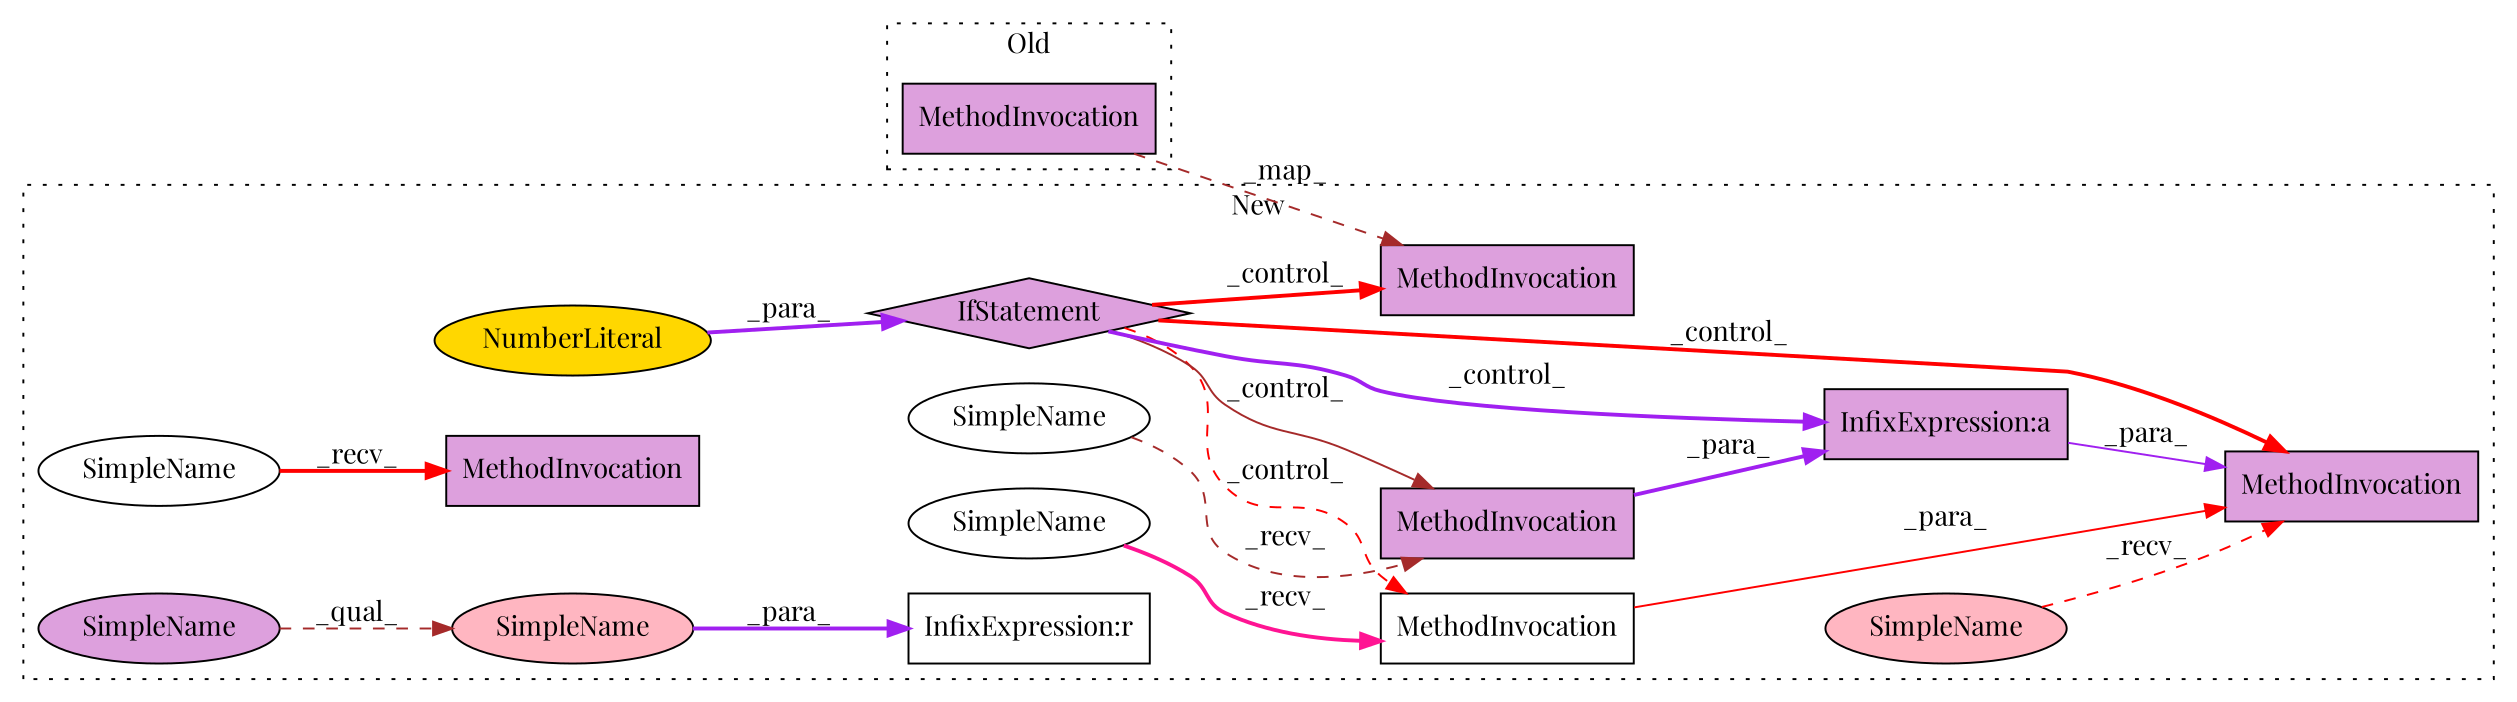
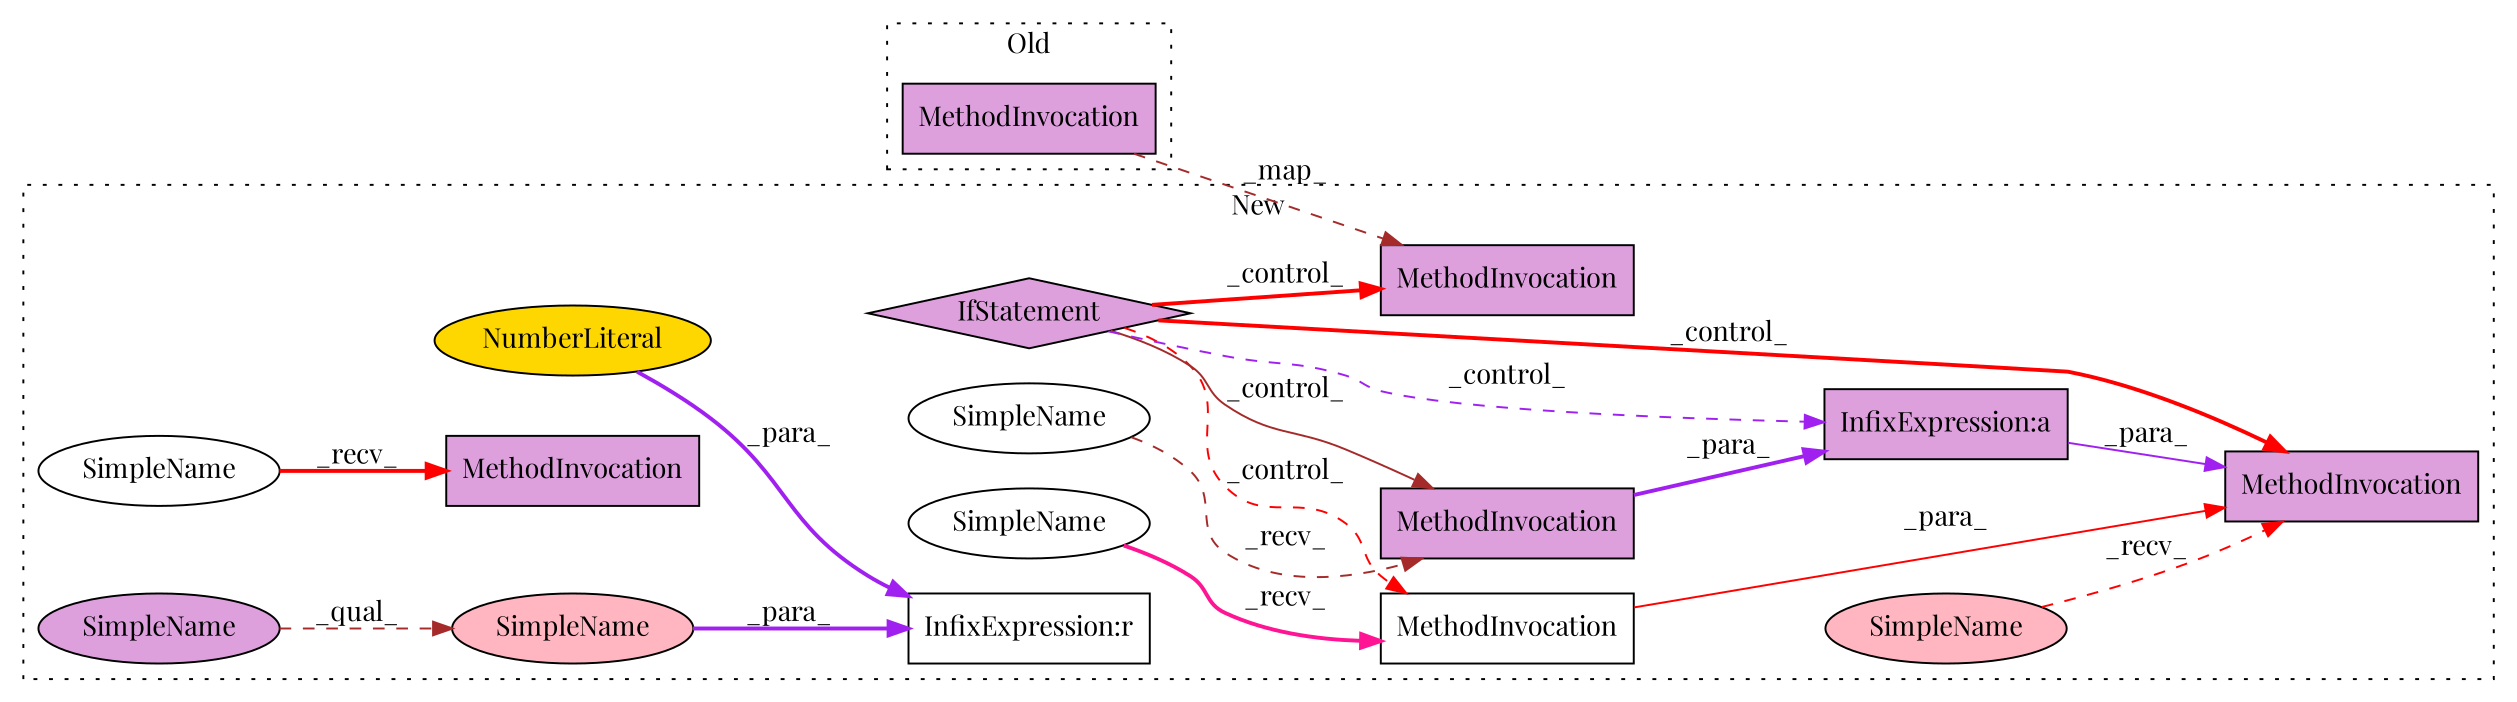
(795, 327) -> (768, 475)
(1452, 402) -> (1452, 402)
